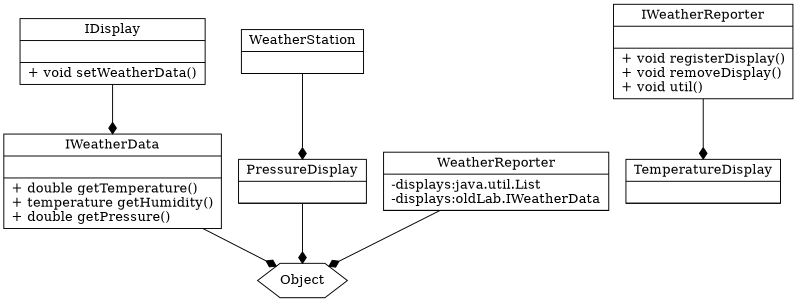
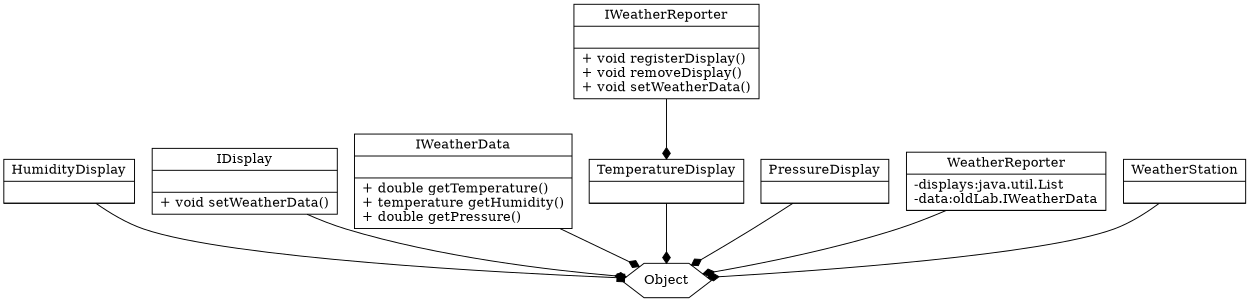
(662, 87) -> (666, 87)
(113, 103) -> (459, 255)
(302, 111) -> (944, 259)
none -> (69, 181)
(496, 199) -> (1006, 199)
none -> (666, 228)
